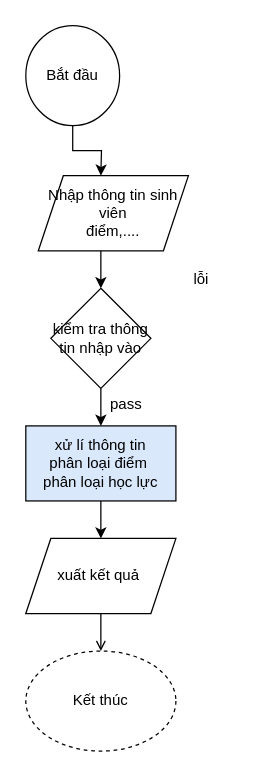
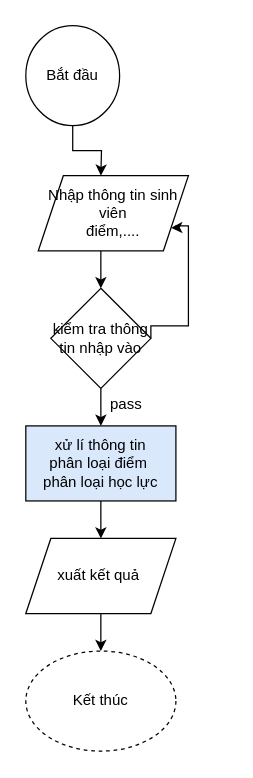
(201, 279) -> none
none -> (188, 293)
(101, 643) -> (101, 641)
